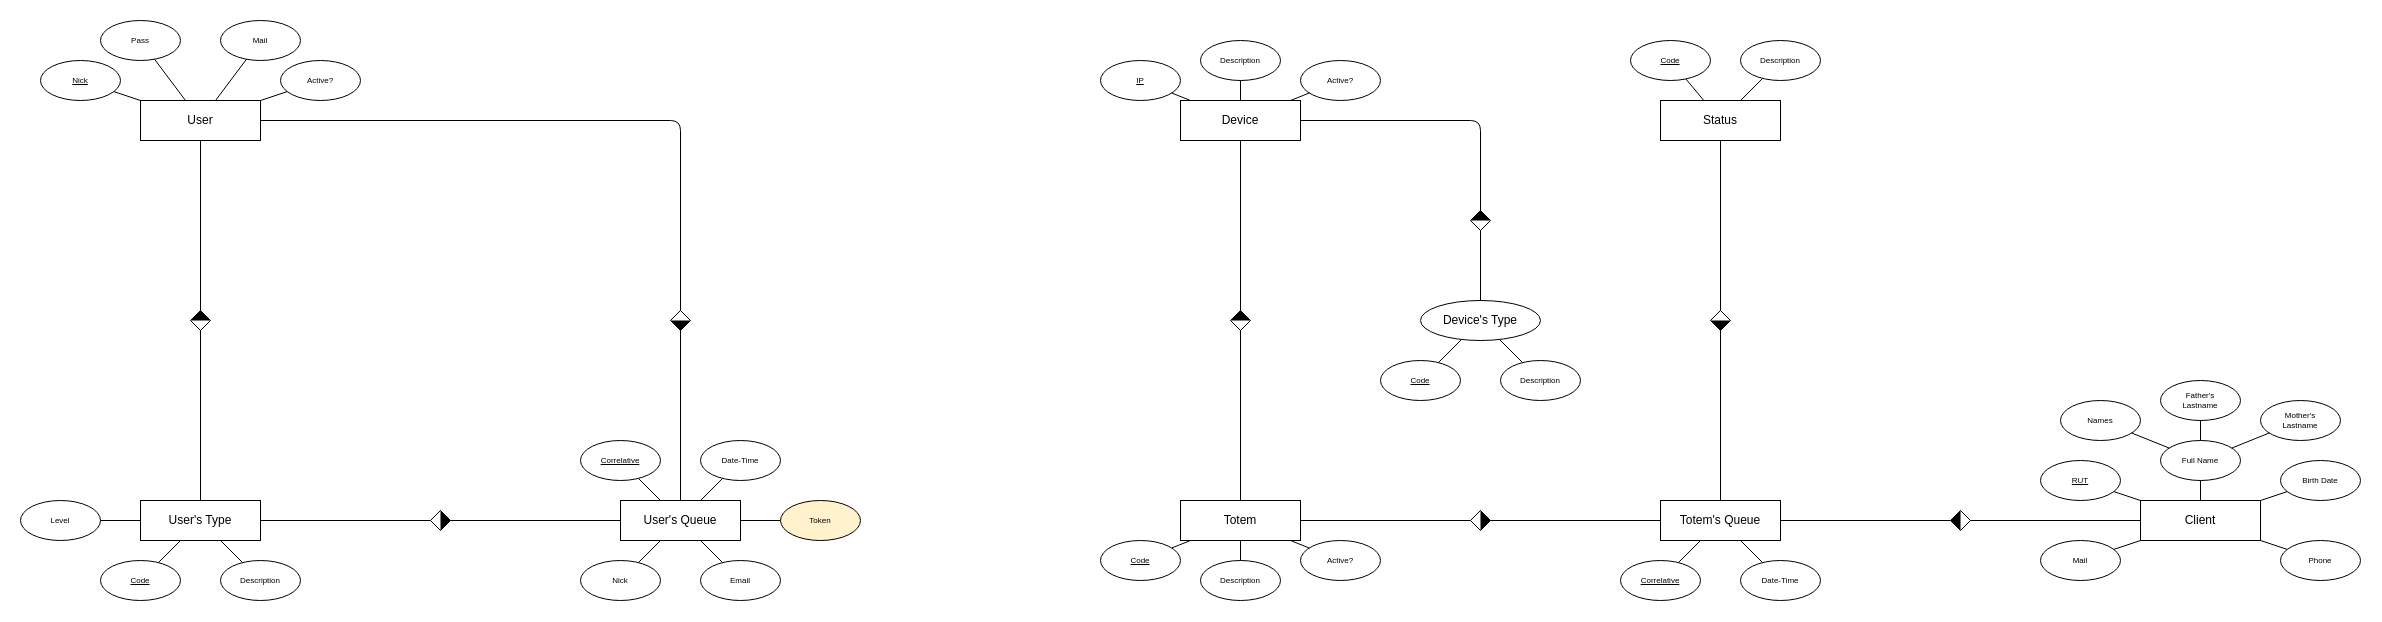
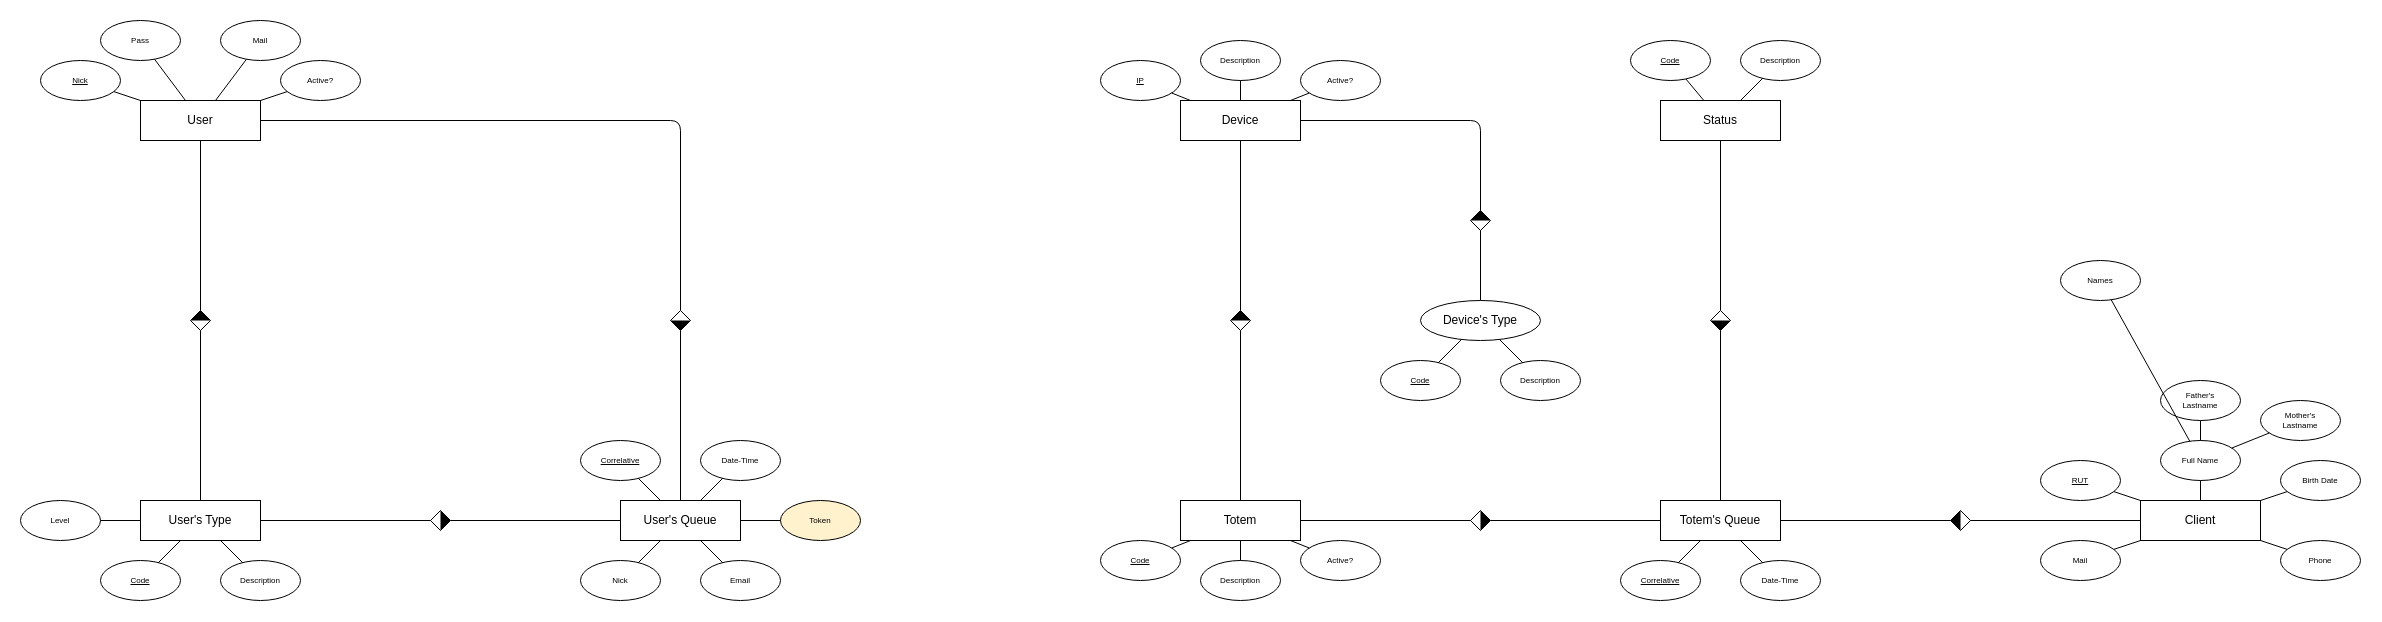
(2101, 421) -> (2101, 281)
